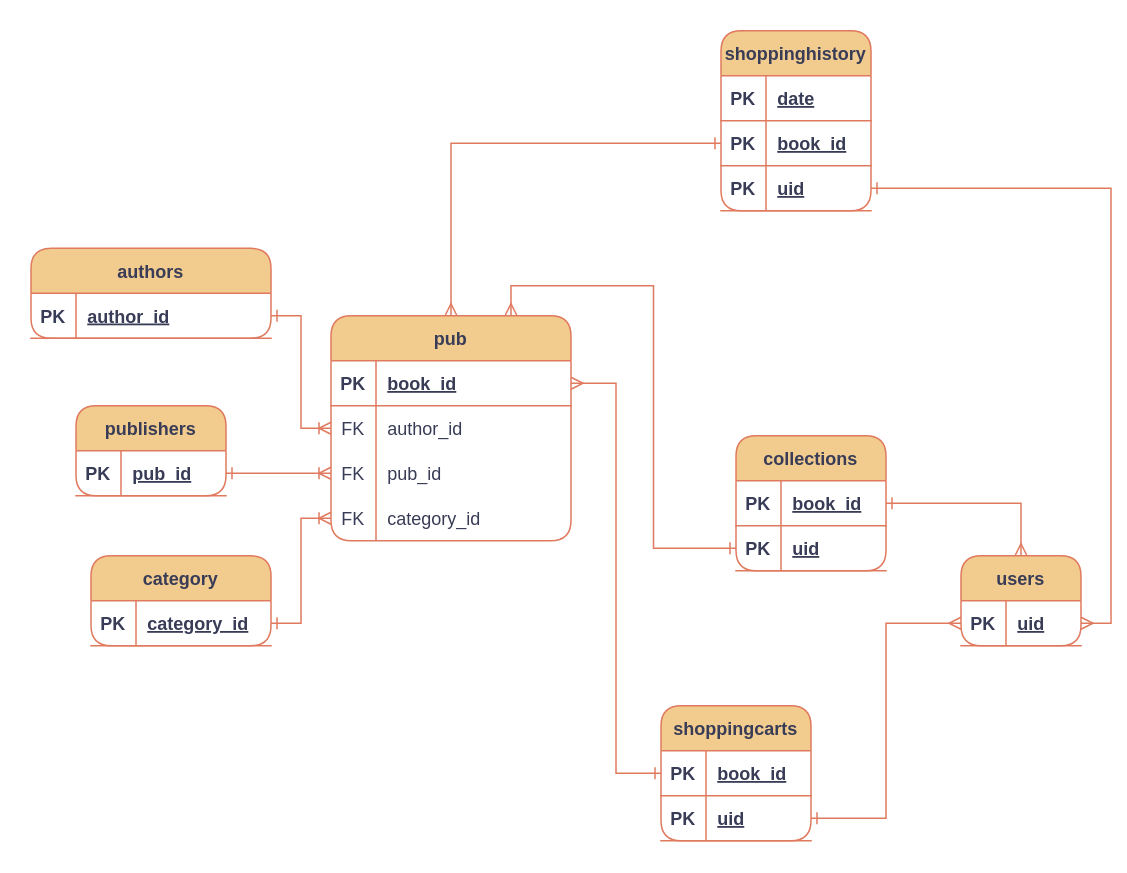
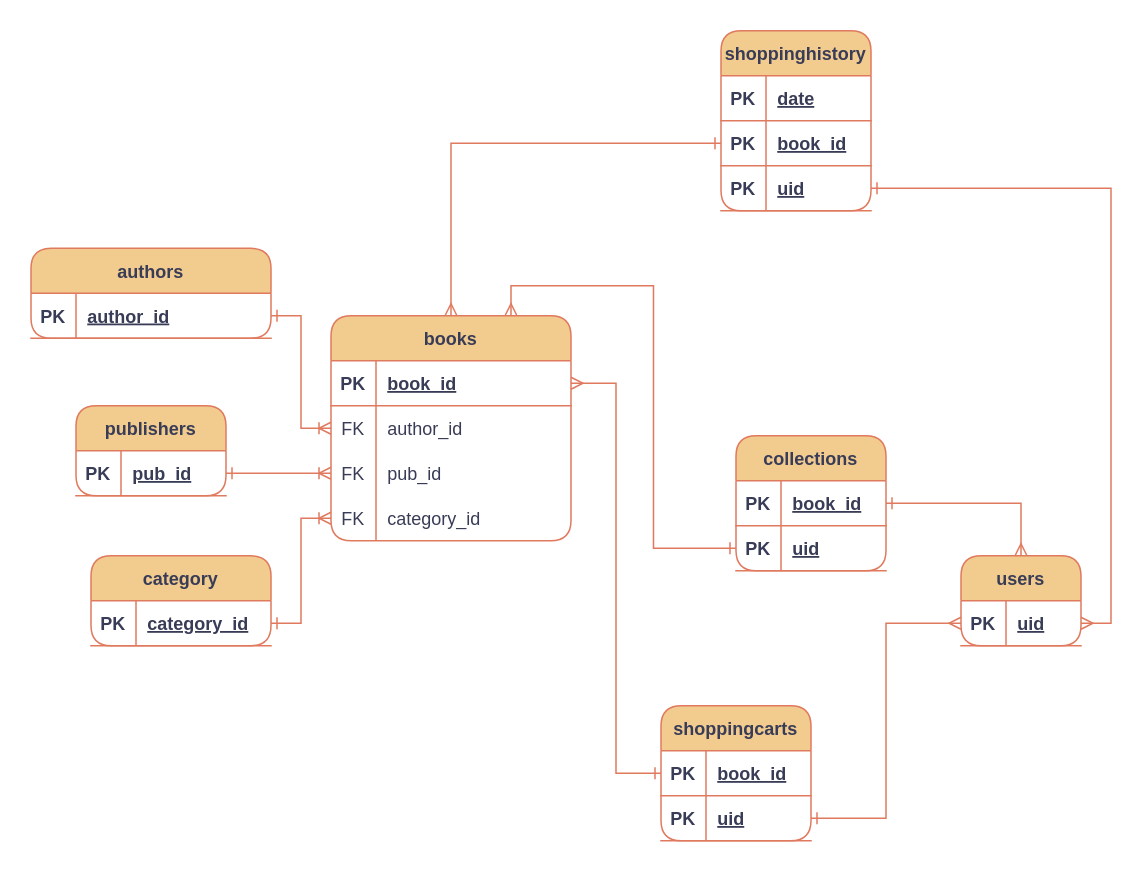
(450, 339) -> (450, 339)
